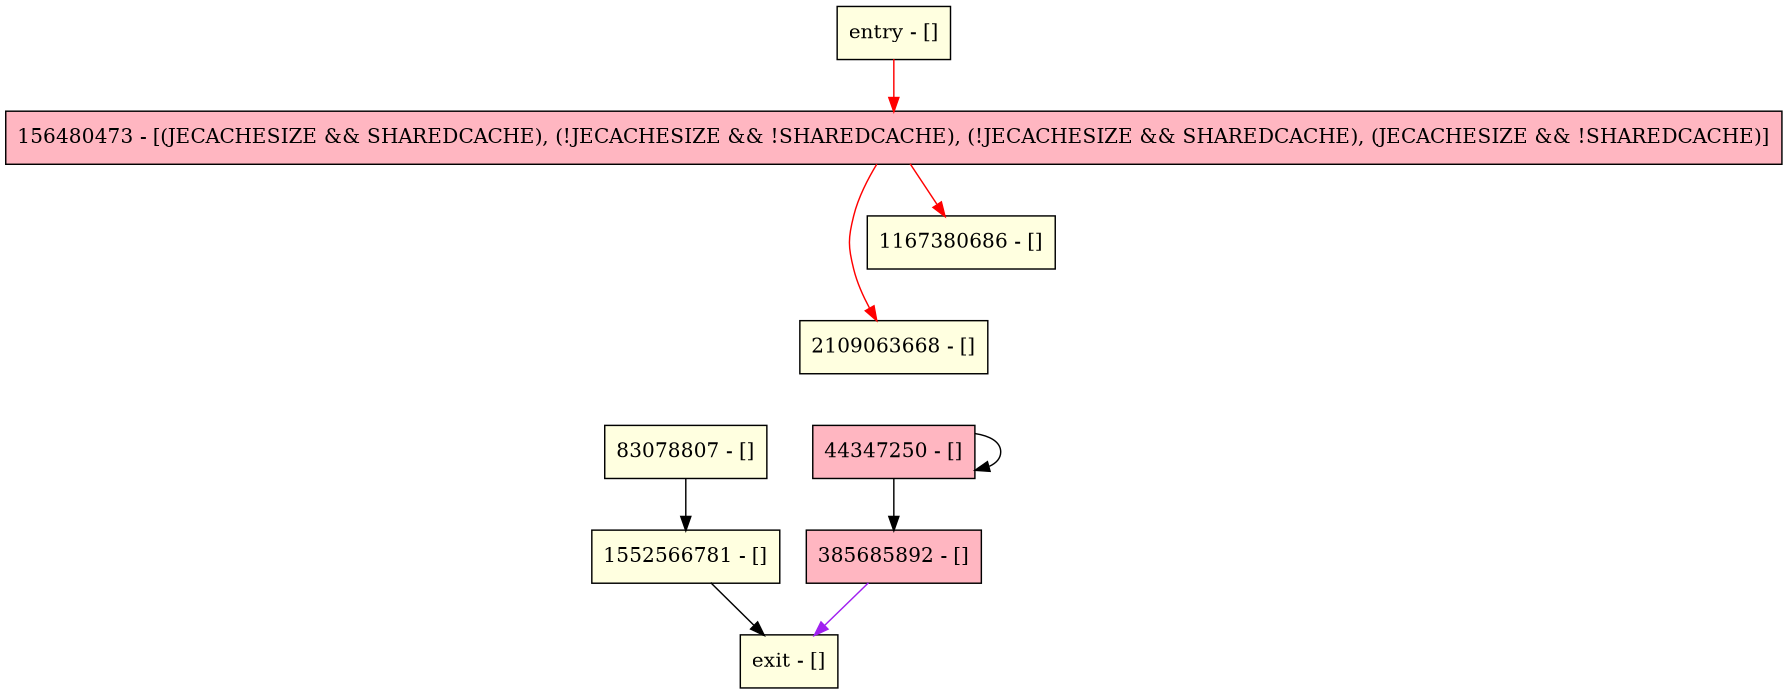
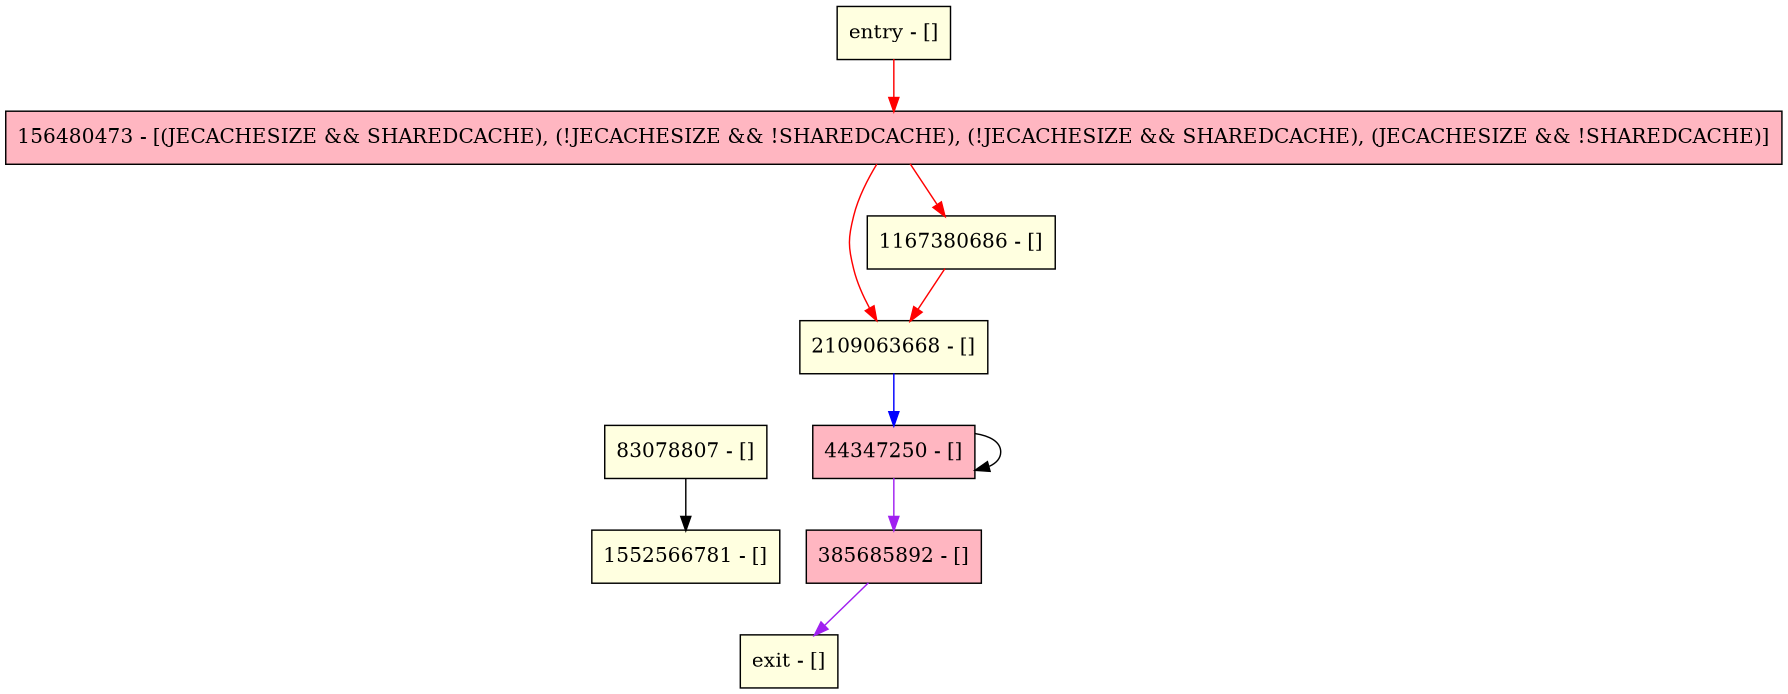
none -> (932, 289)
none -> (894, 392)
(894, 497) -> (894, 497)
(732, 604) -> none
